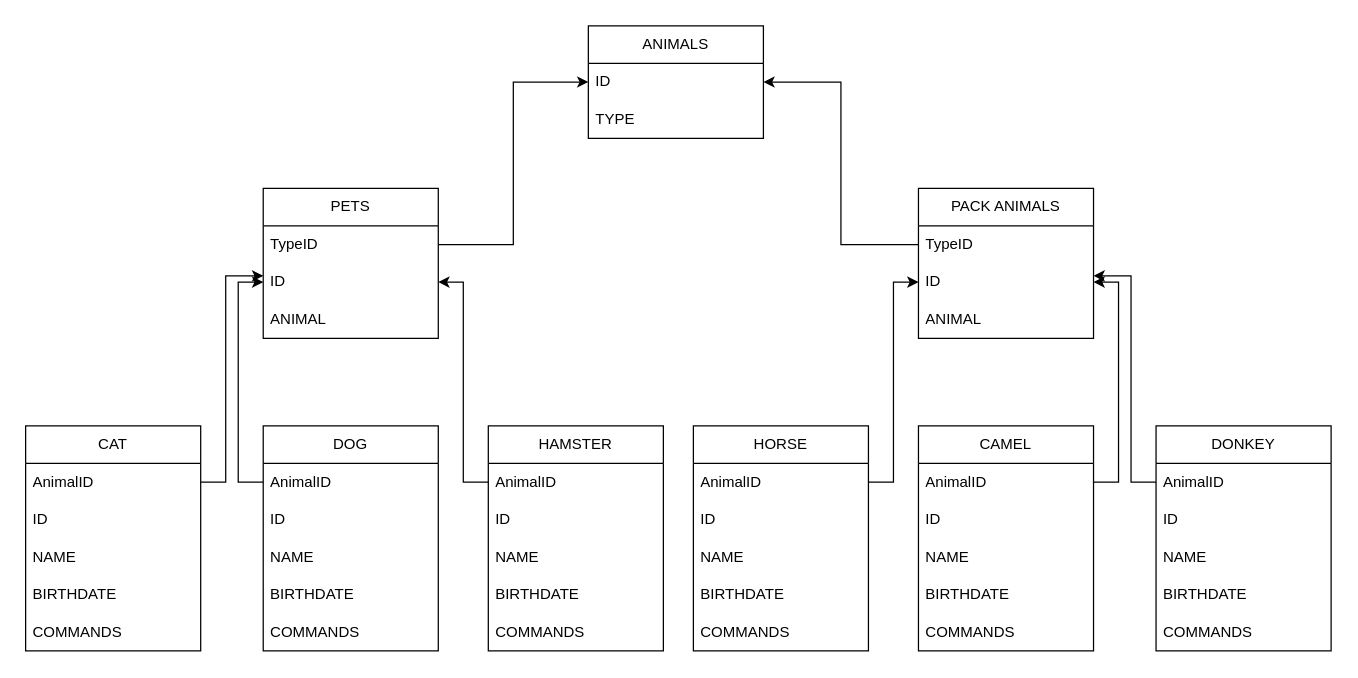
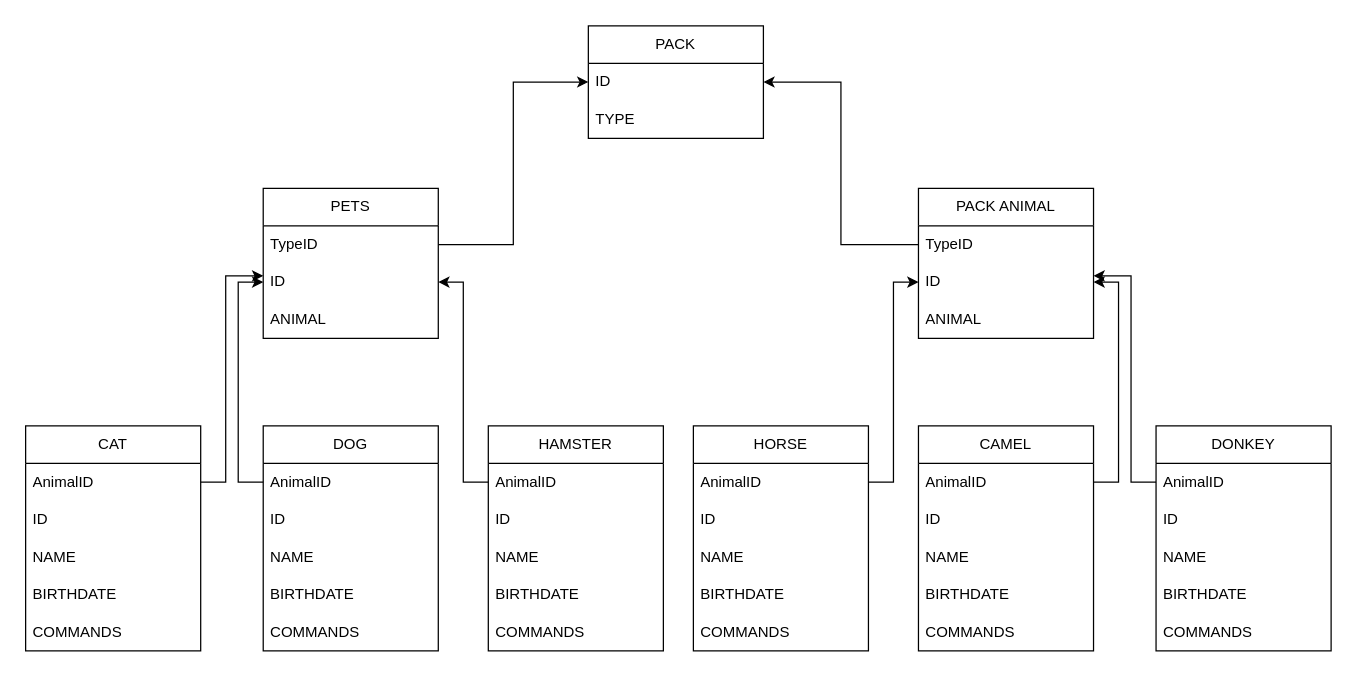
(676, 44) -> (676, 44)
(1006, 207) -> (1006, 207)
